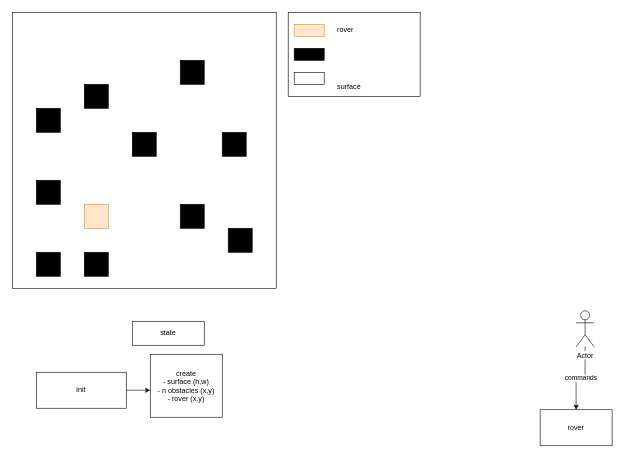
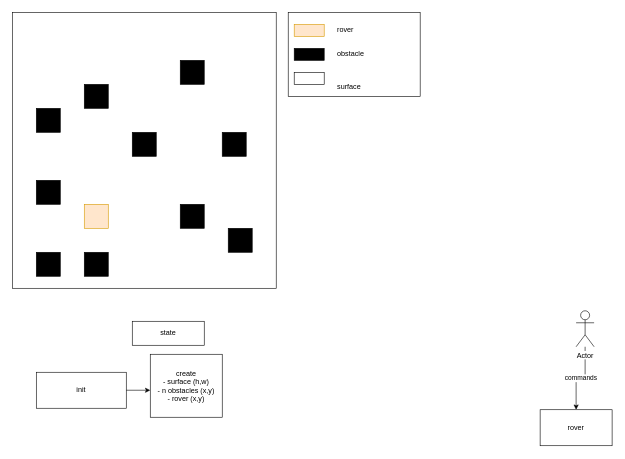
none -> (372, 54)
